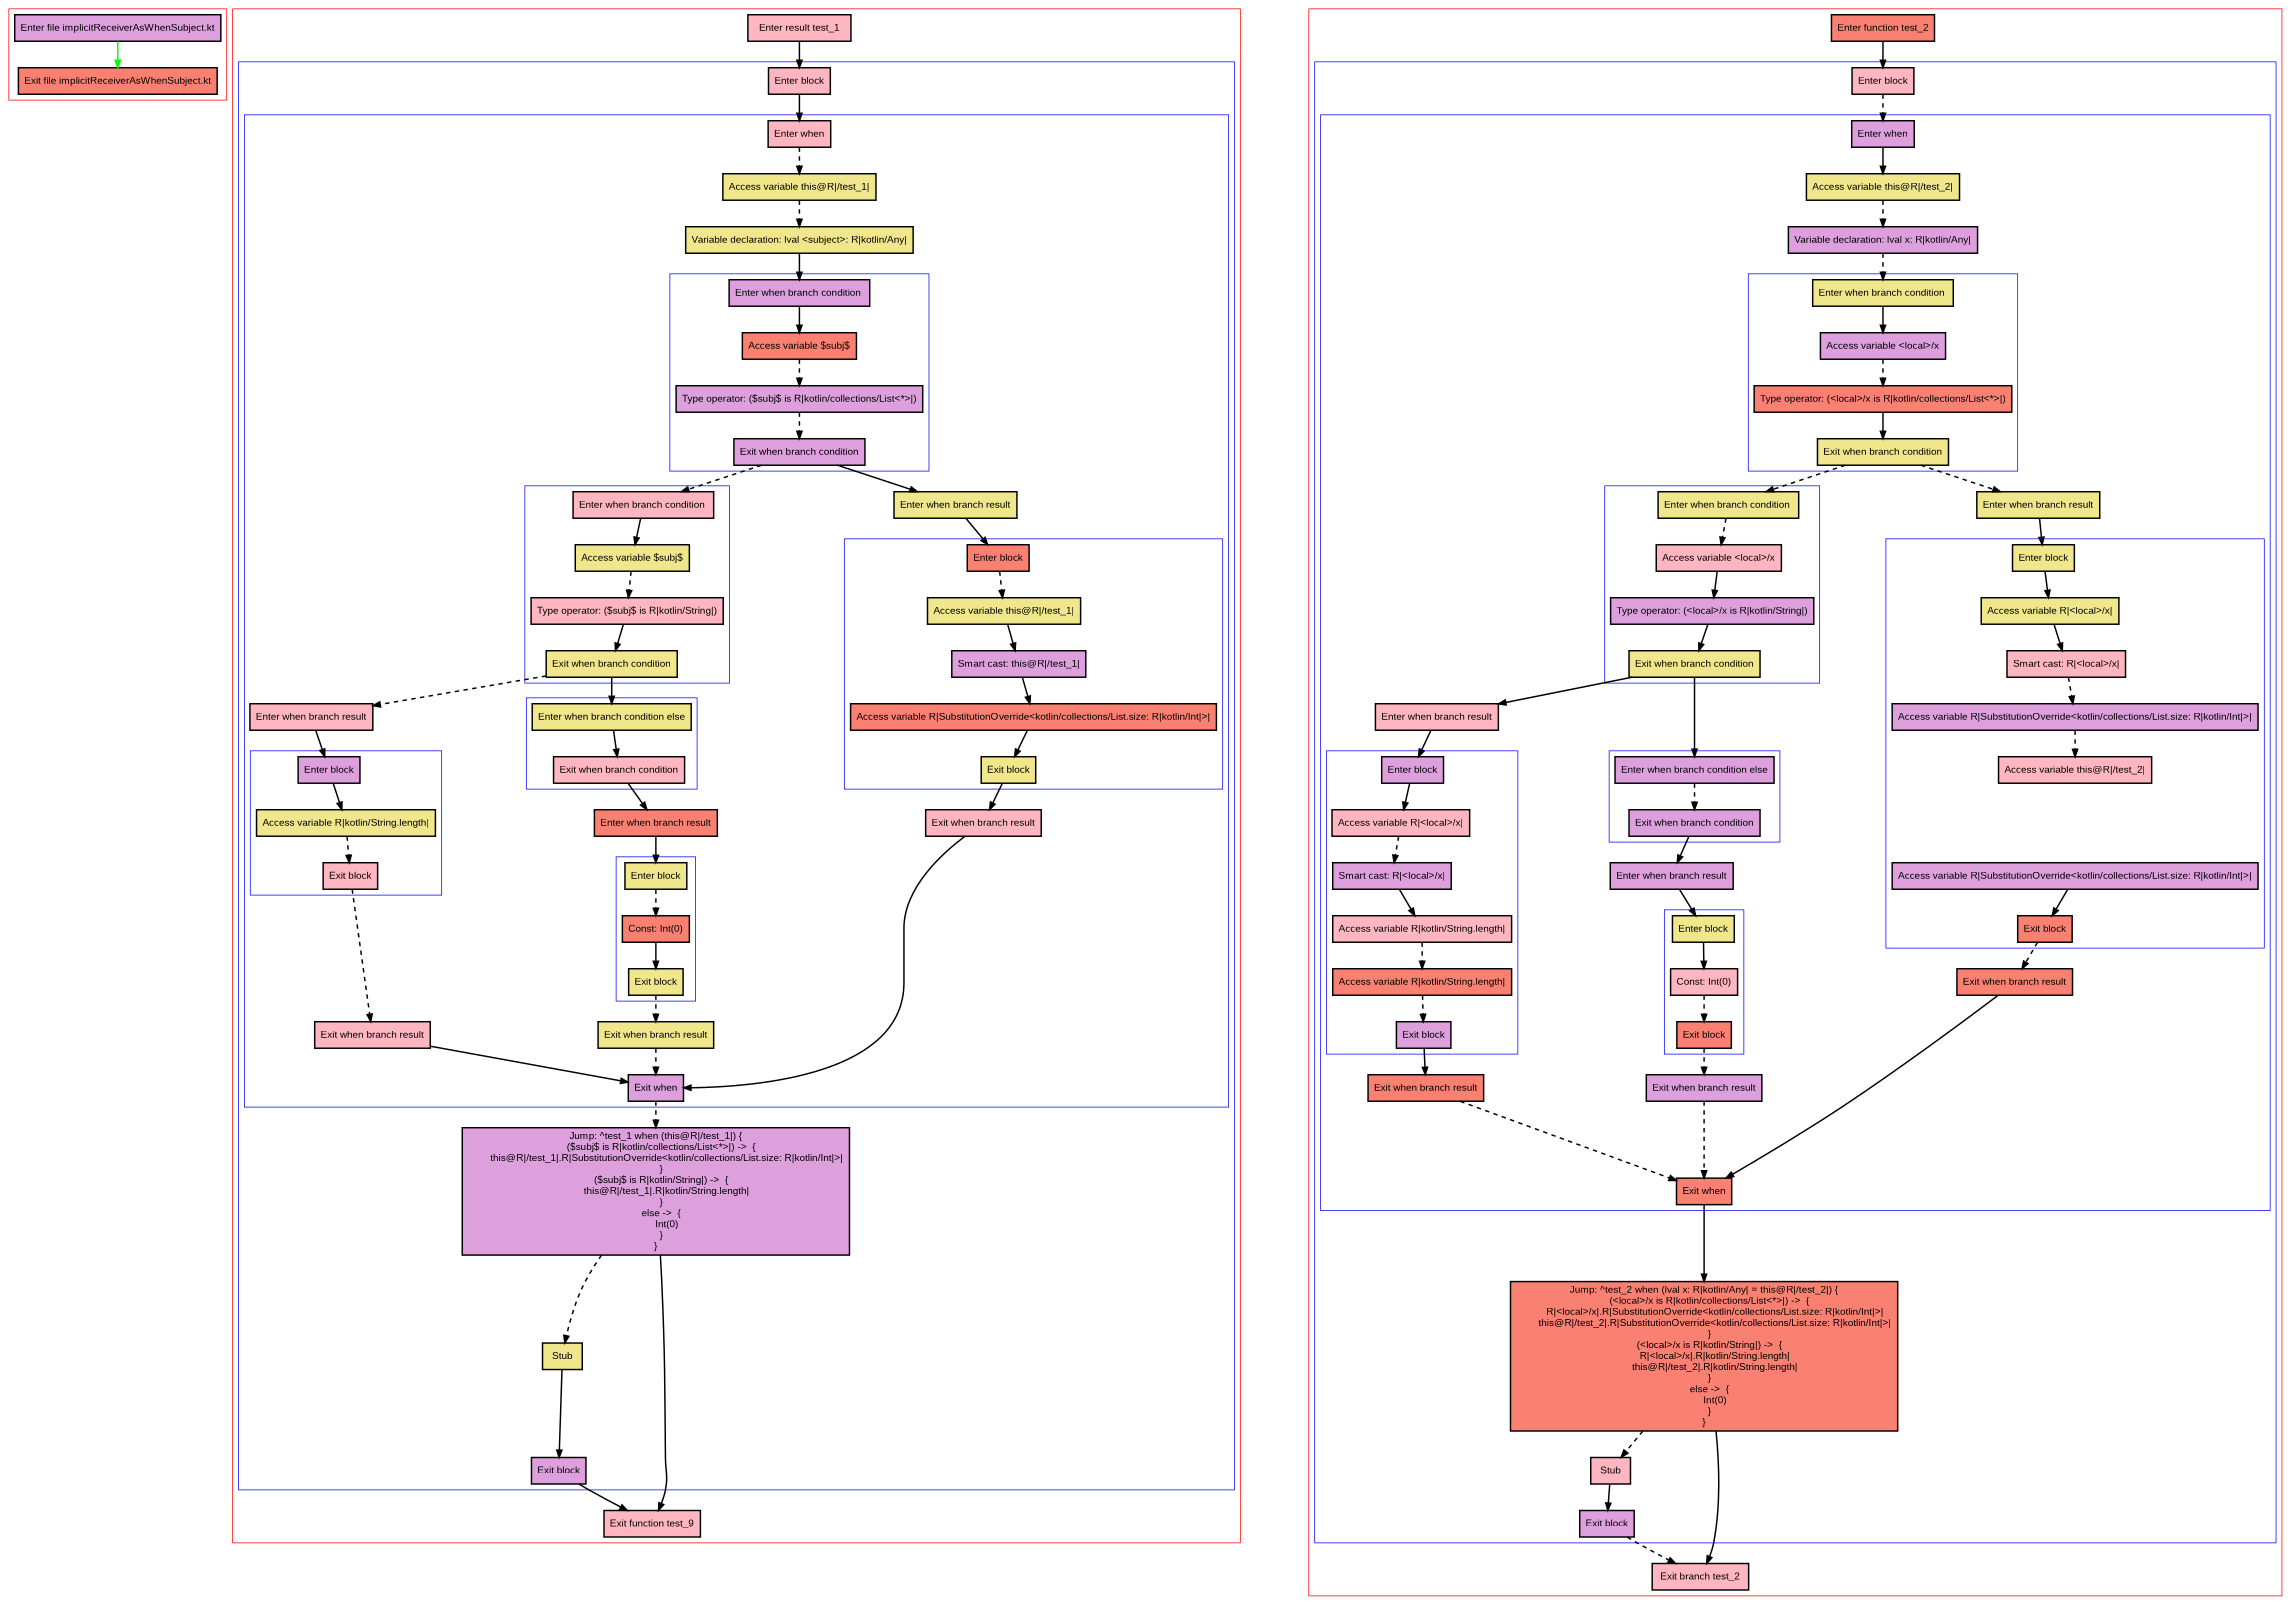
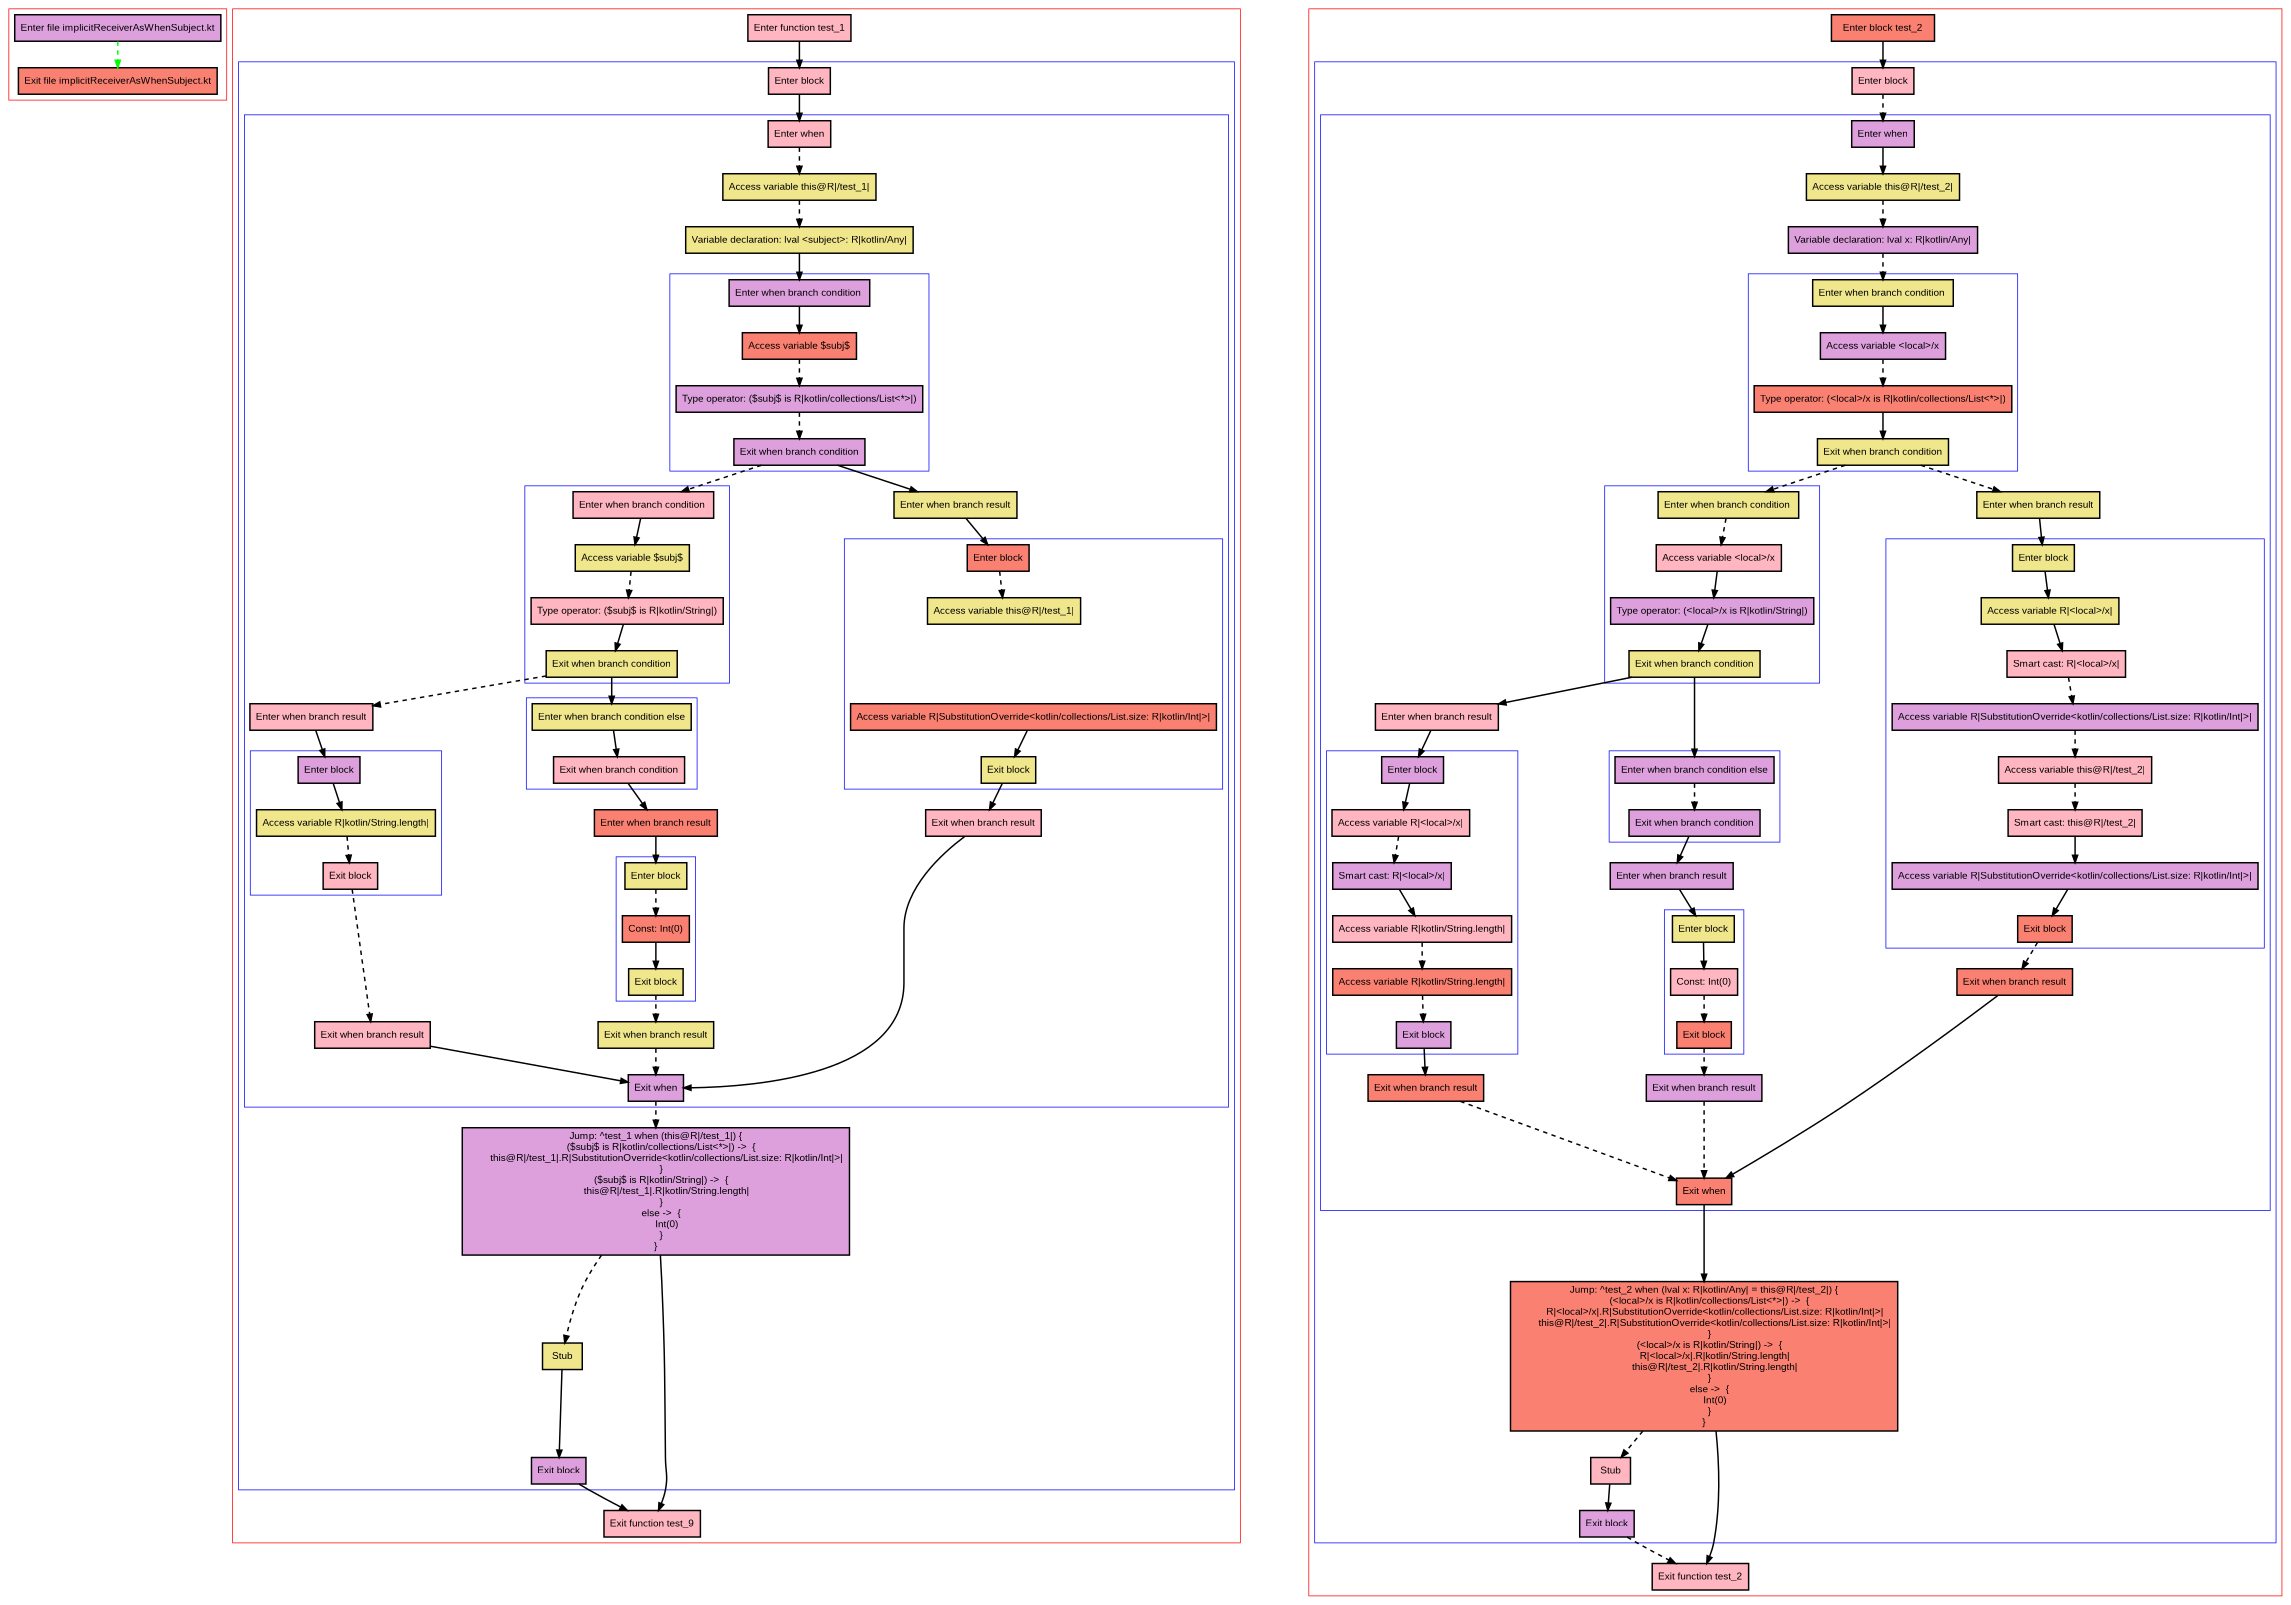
(799, 28) -> (799, 28)
(1883, 28) -> (1883, 28)
(118, 51) -> (118, 51)
(1019, 664) -> none
none -> (2075, 823)
(1700, 1577) -> (1700, 1577)
